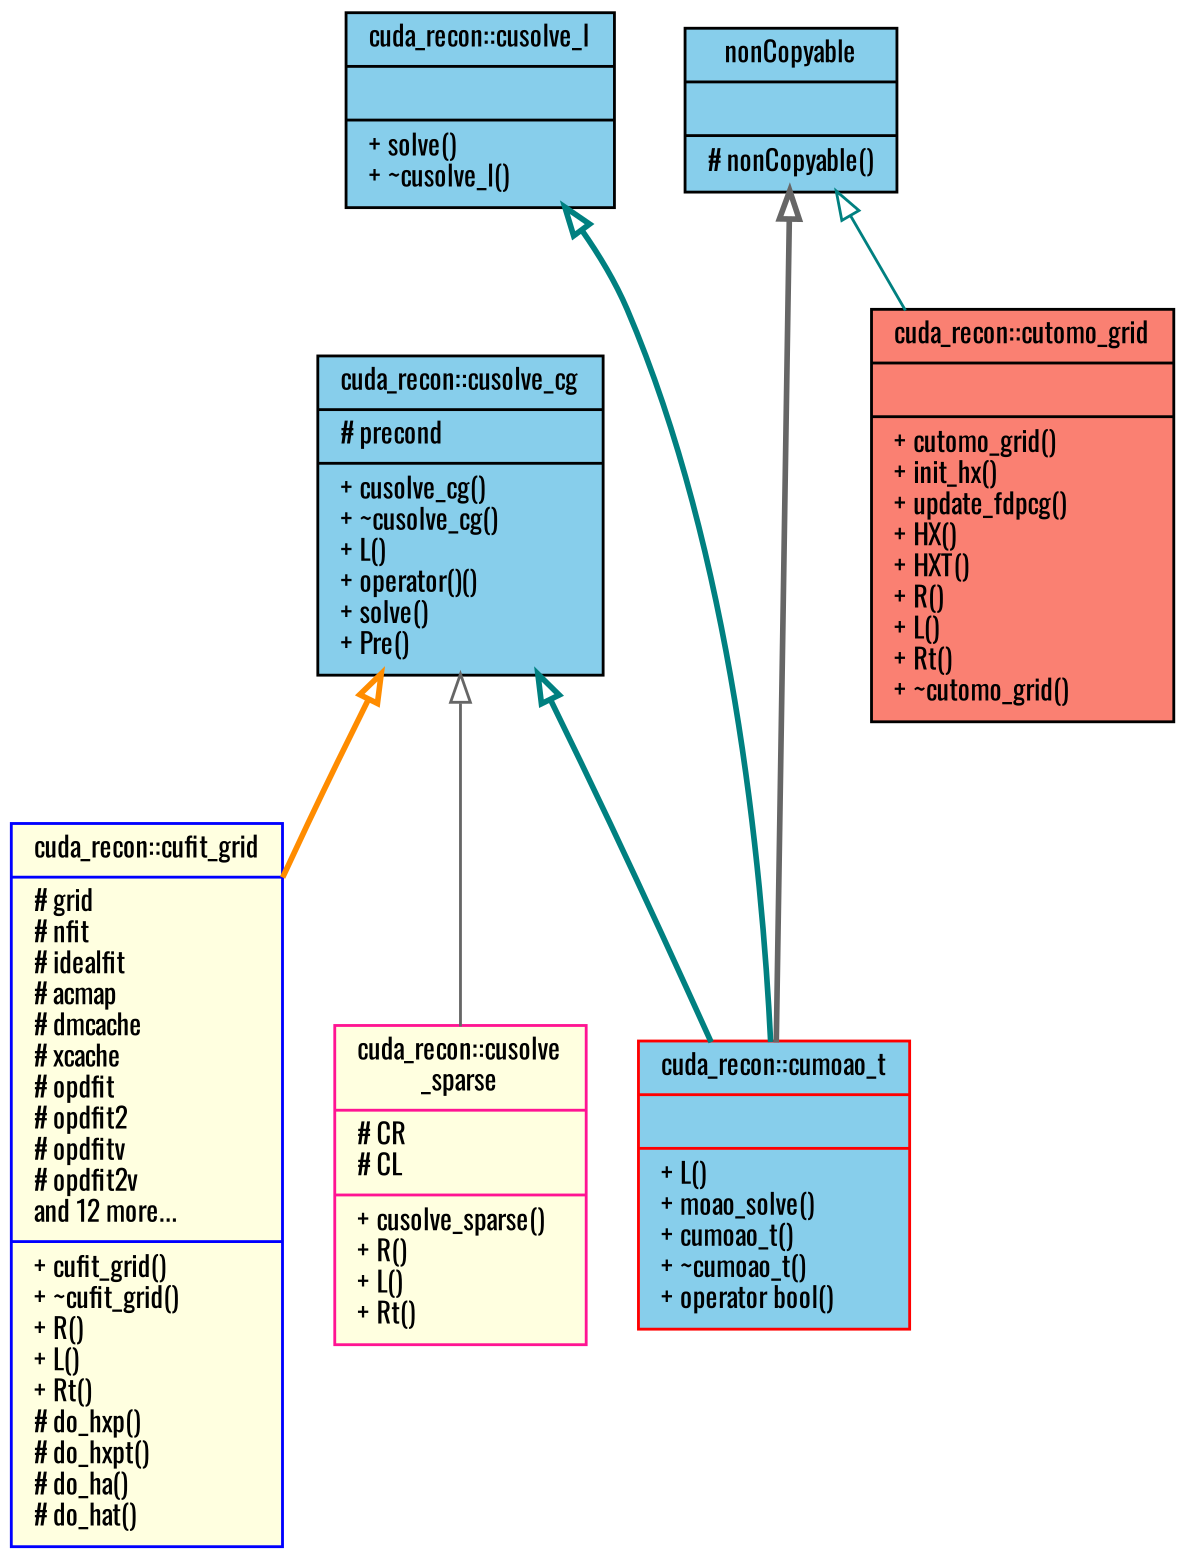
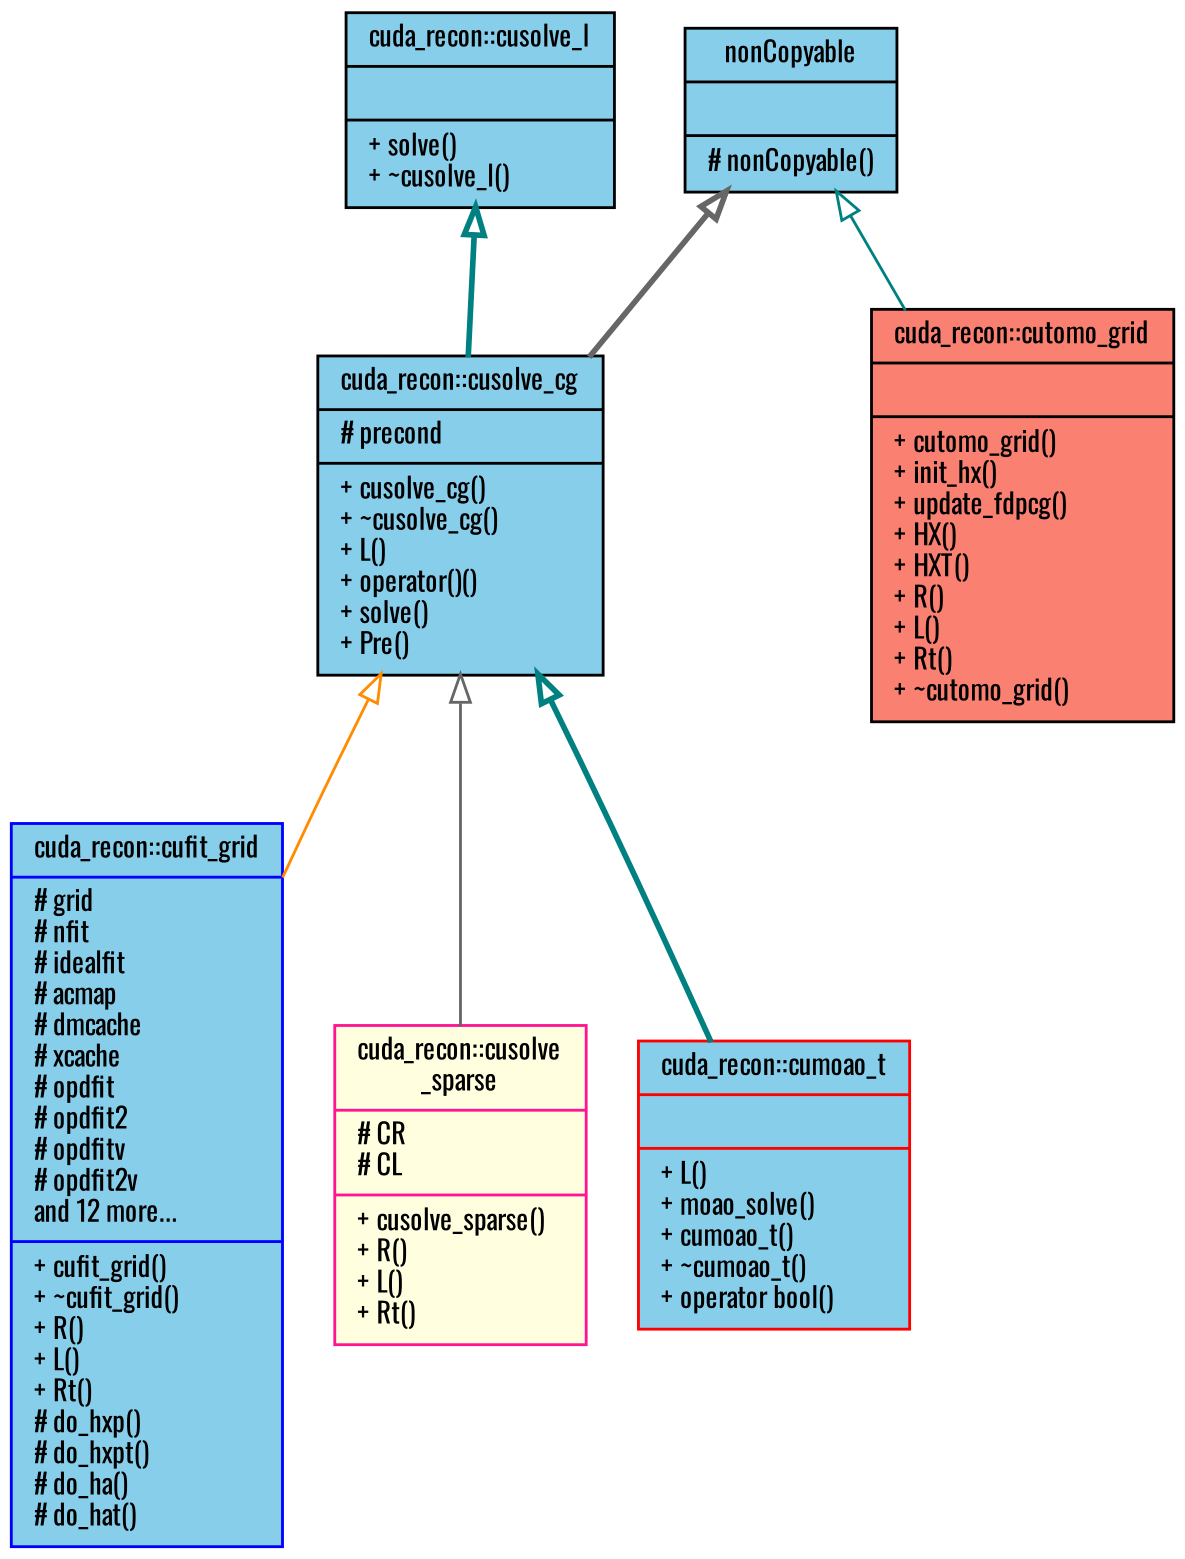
(720, 625) -> (471, 296)
(783, 631) -> (649, 285)
(325, 788) -> (325, 788)
(147, 1185) -> (147, 1185)
